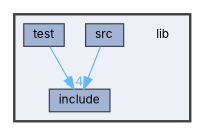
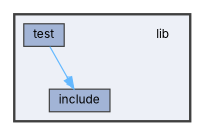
(105, 35) -> none
